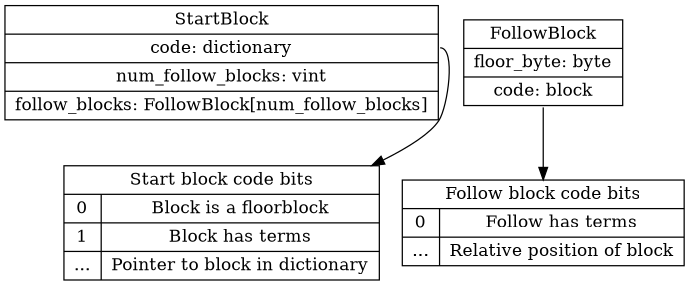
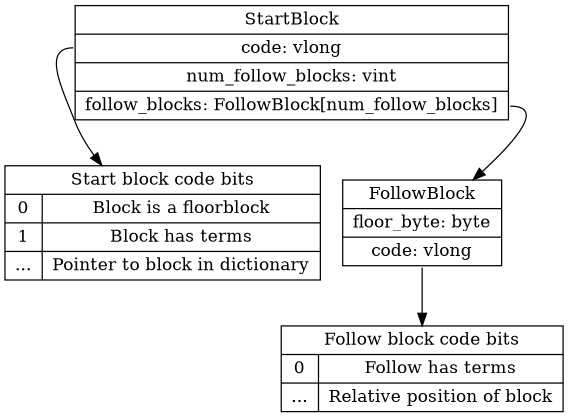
(222, 48) -> (292, 48)
(543, 91) -> (422, 251)
none -> (515, 138)
